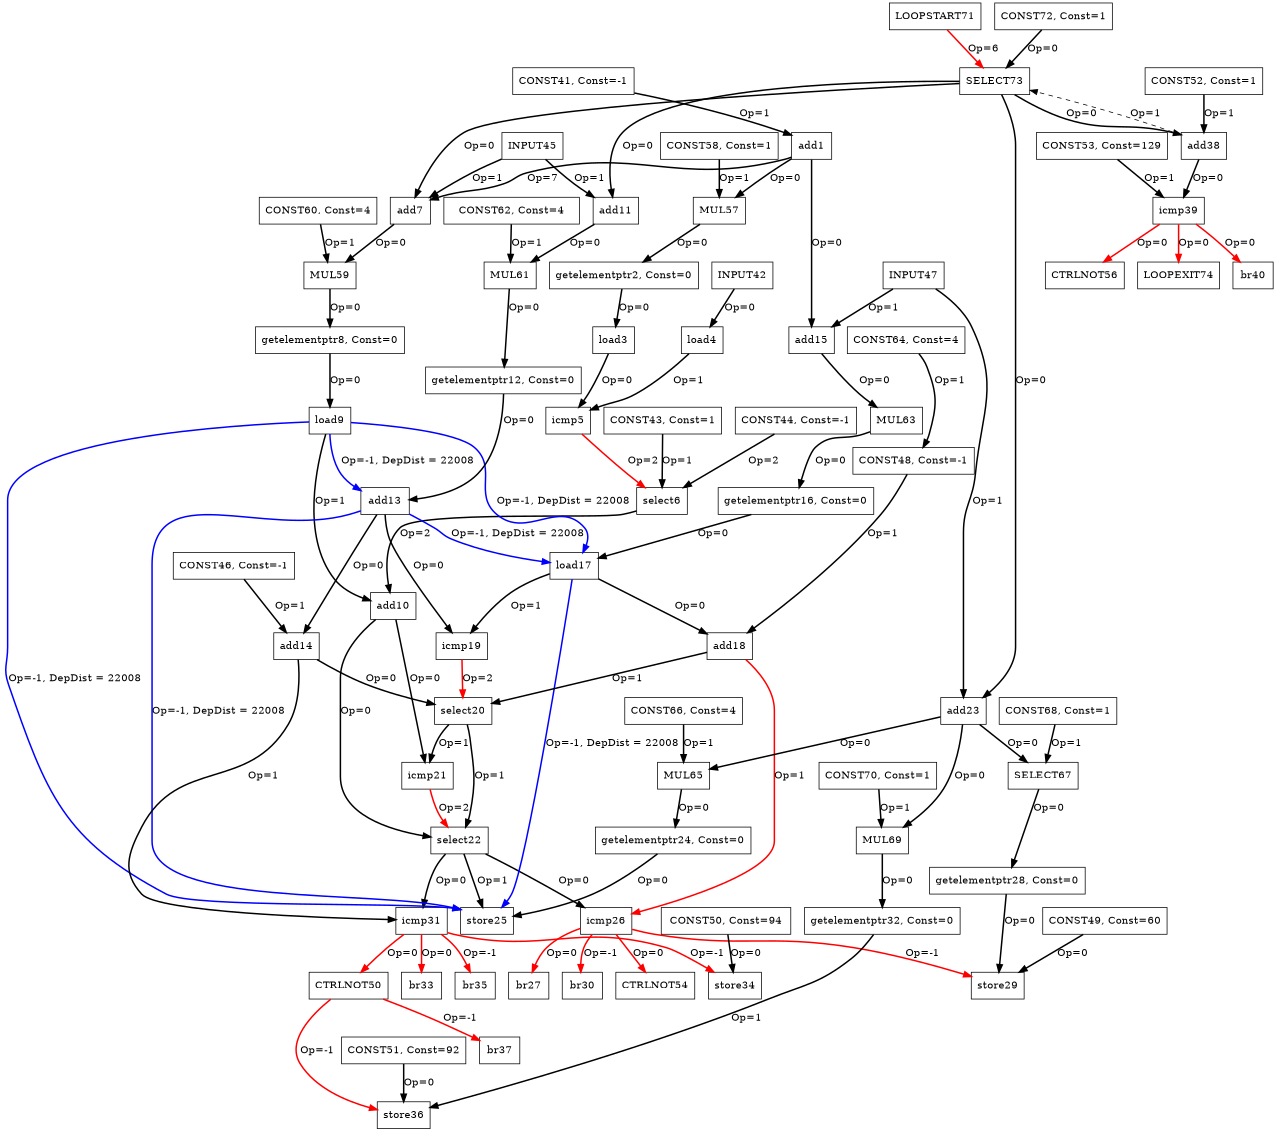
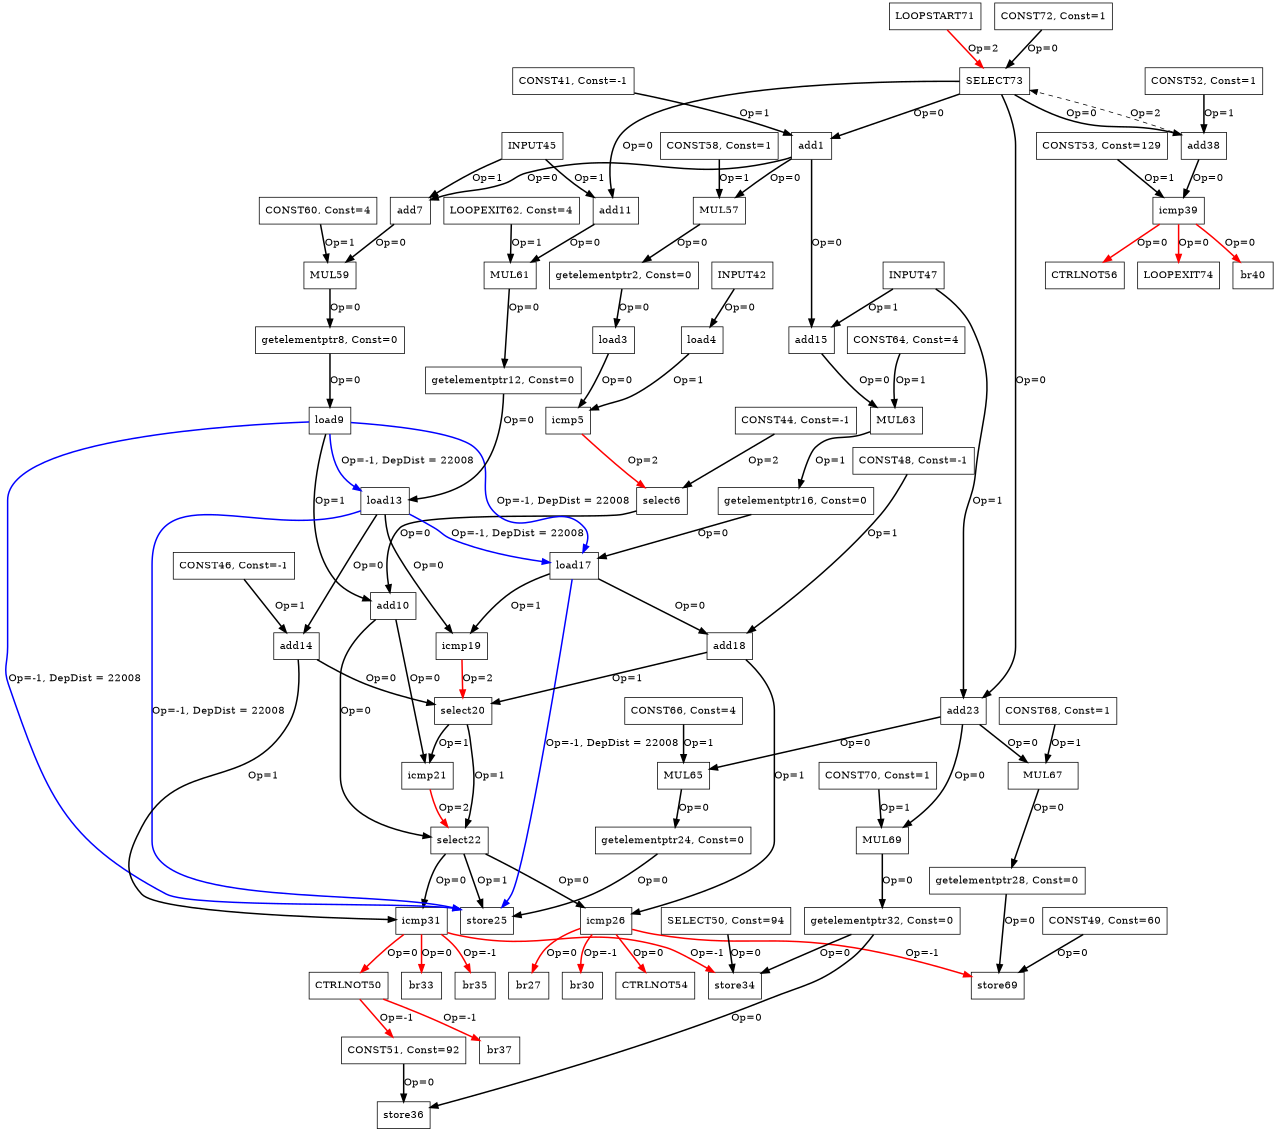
(984, 49) -> (984, 49)
(659, 103) -> (899, 115)
(1146, 114) -> (1146, 114)
(543, 178) -> (543, 178)
(512, 211) -> (512, 211)
(935, 396) -> (894, 376)
(663, 421) -> none
(831, 461) -> (831, 461)
(385, 501) -> (385, 501)
(416, 533) -> (416, 533)
(1043, 776) -> (1043, 776)
(774, 825) -> (774, 825)
(726, 921) -> (726, 921)
none -> (810, 952)
(998, 986) -> (998, 986)
(747, 1018) -> (747, 1018)
(302, 1066) -> (374, 1015)
